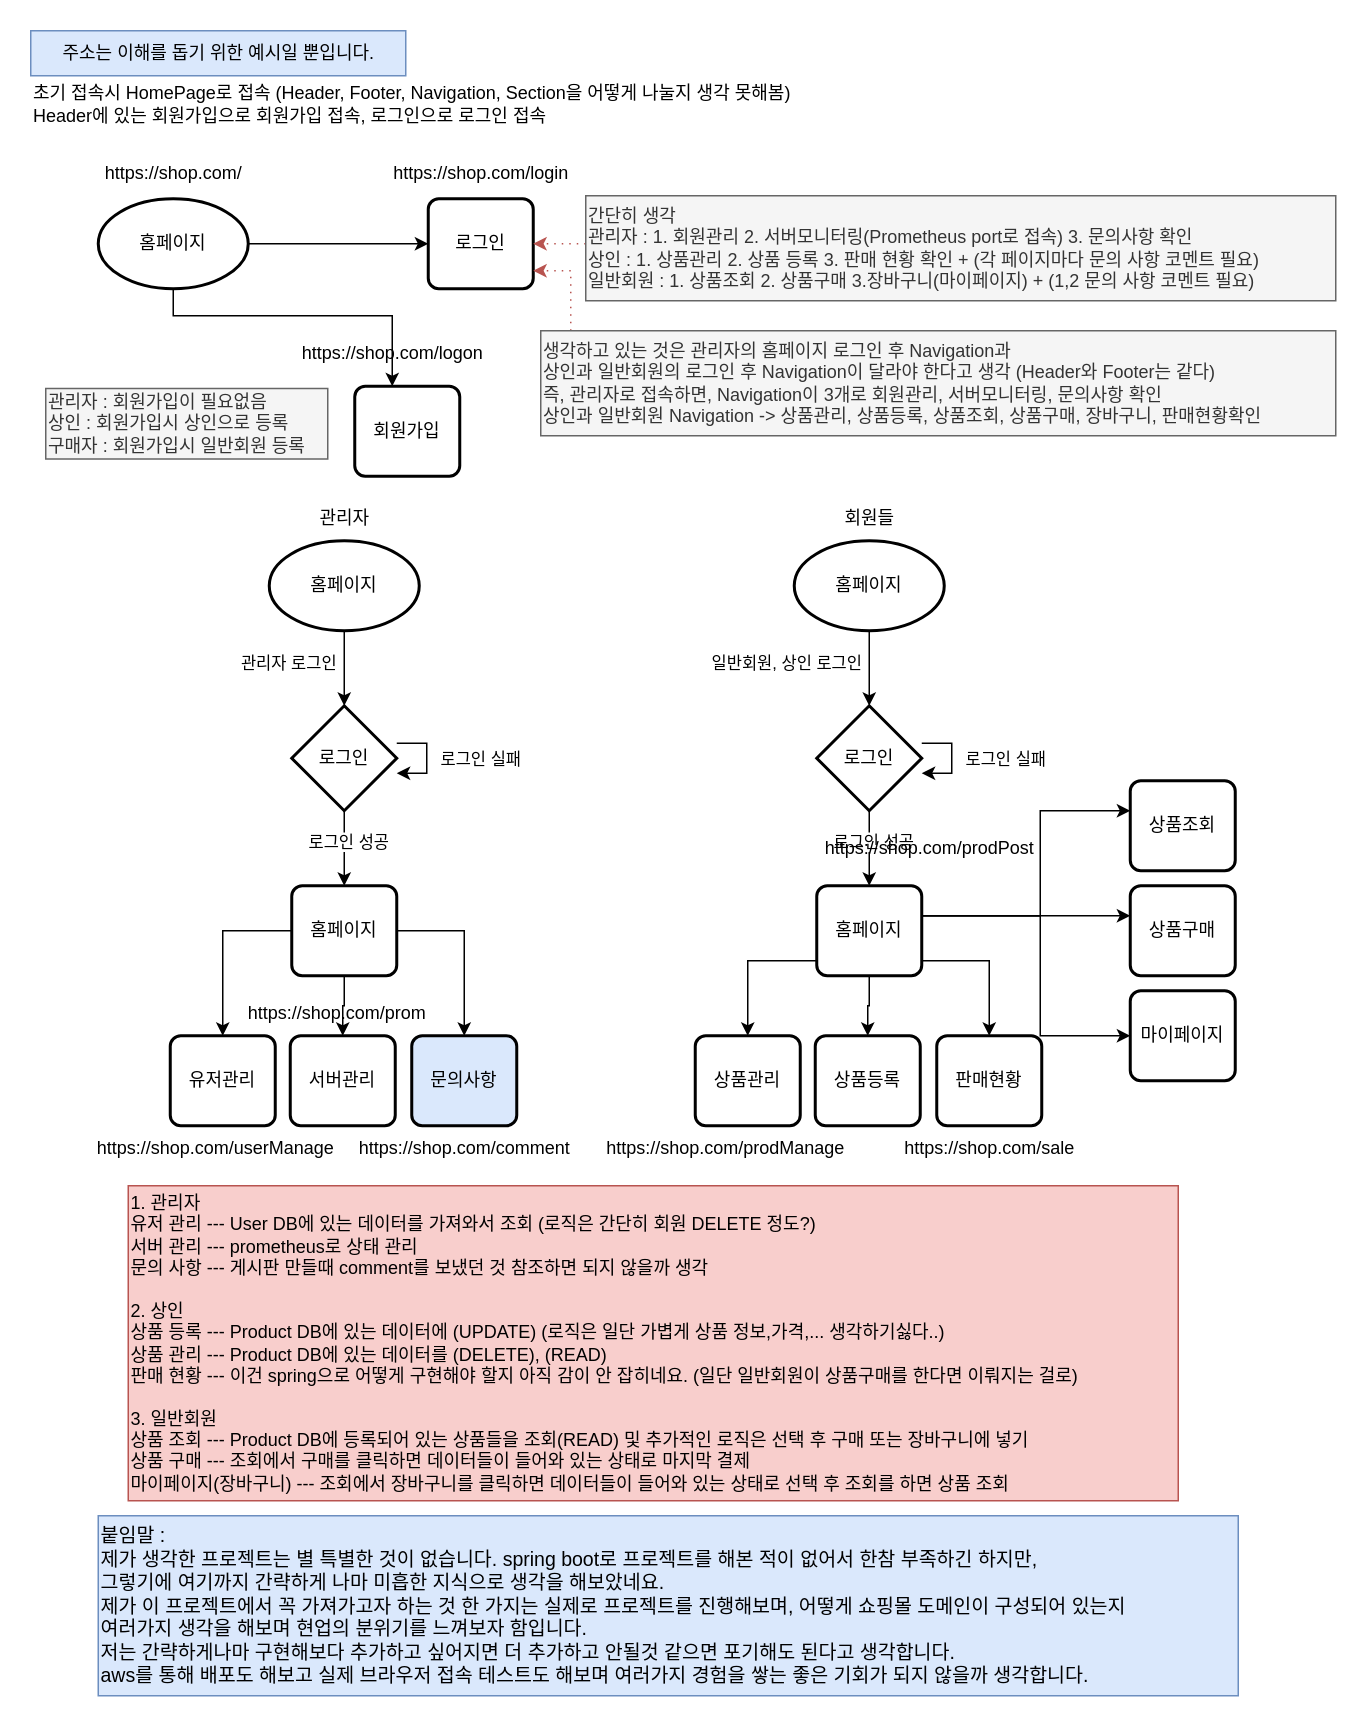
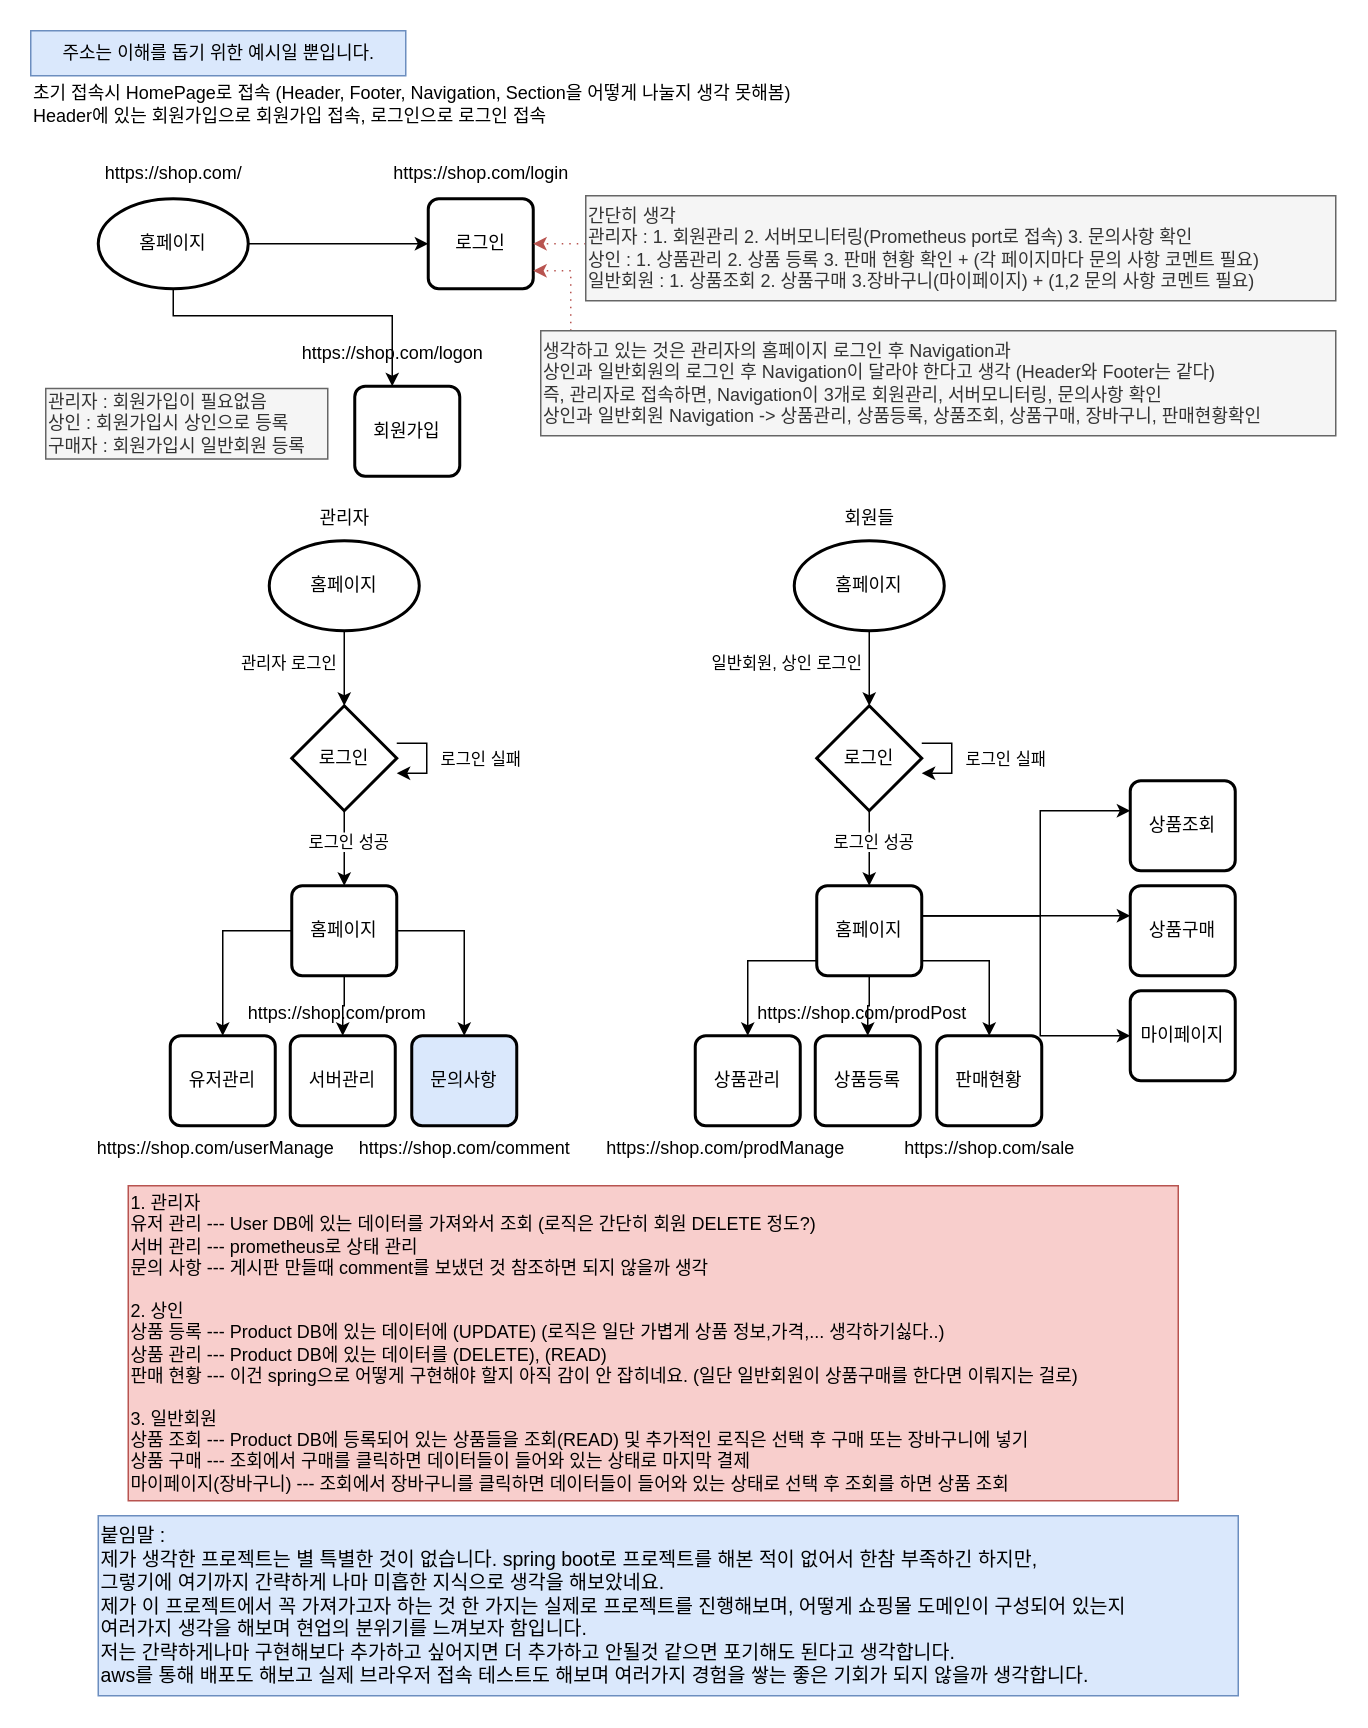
(929, 848) -> (862, 1013)
